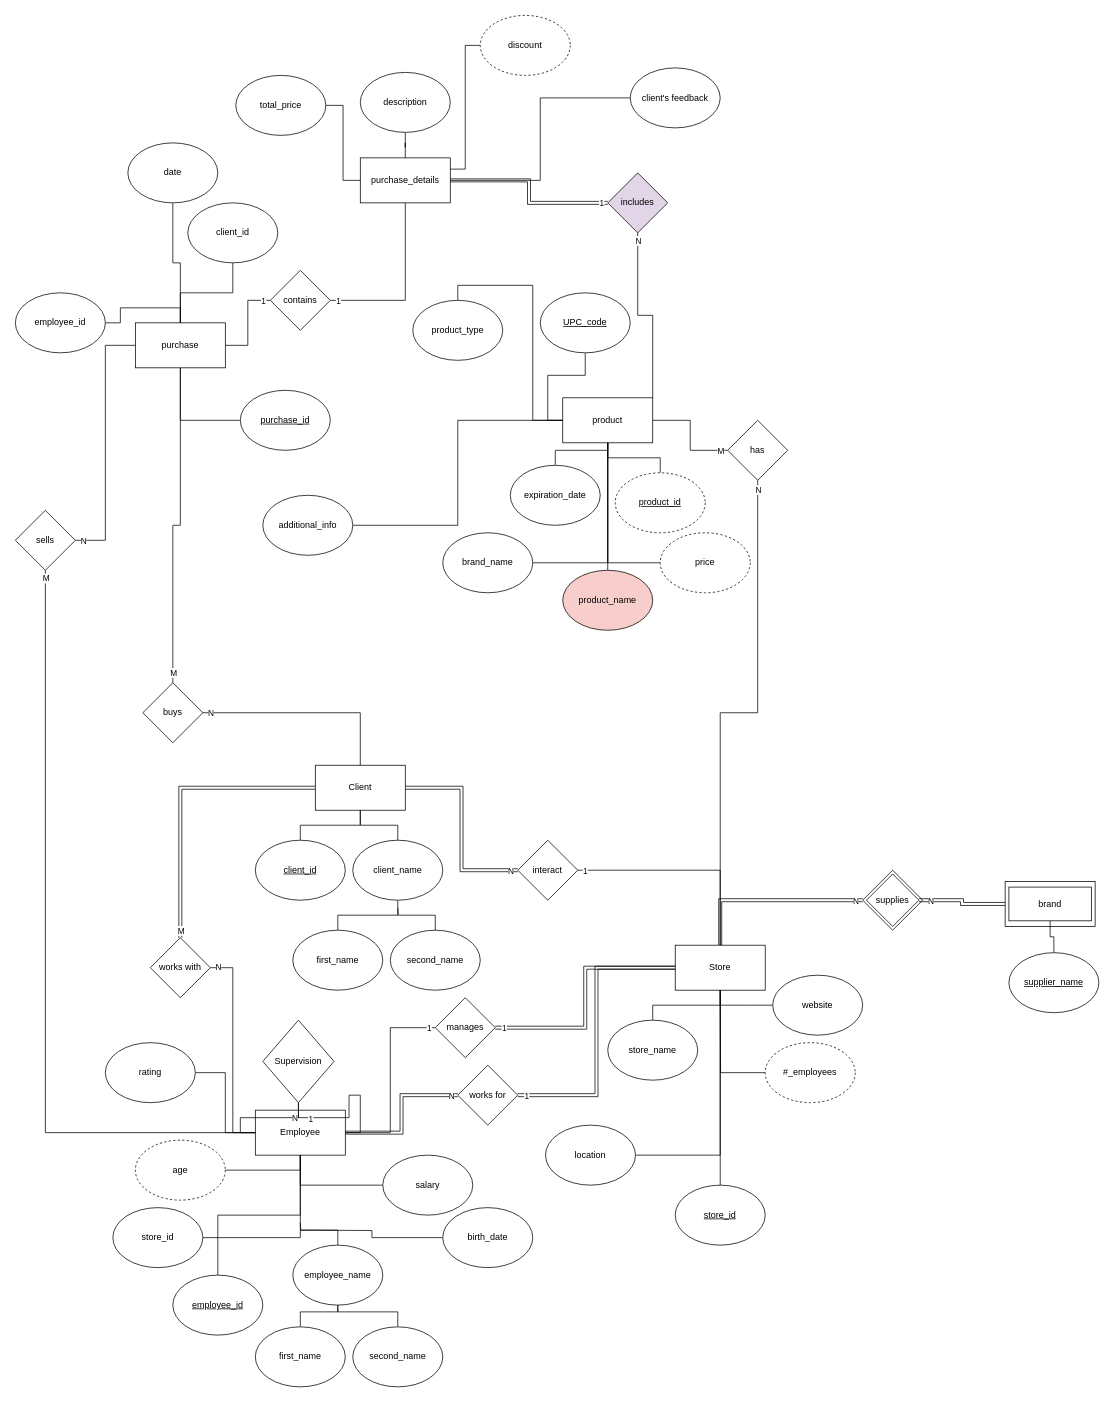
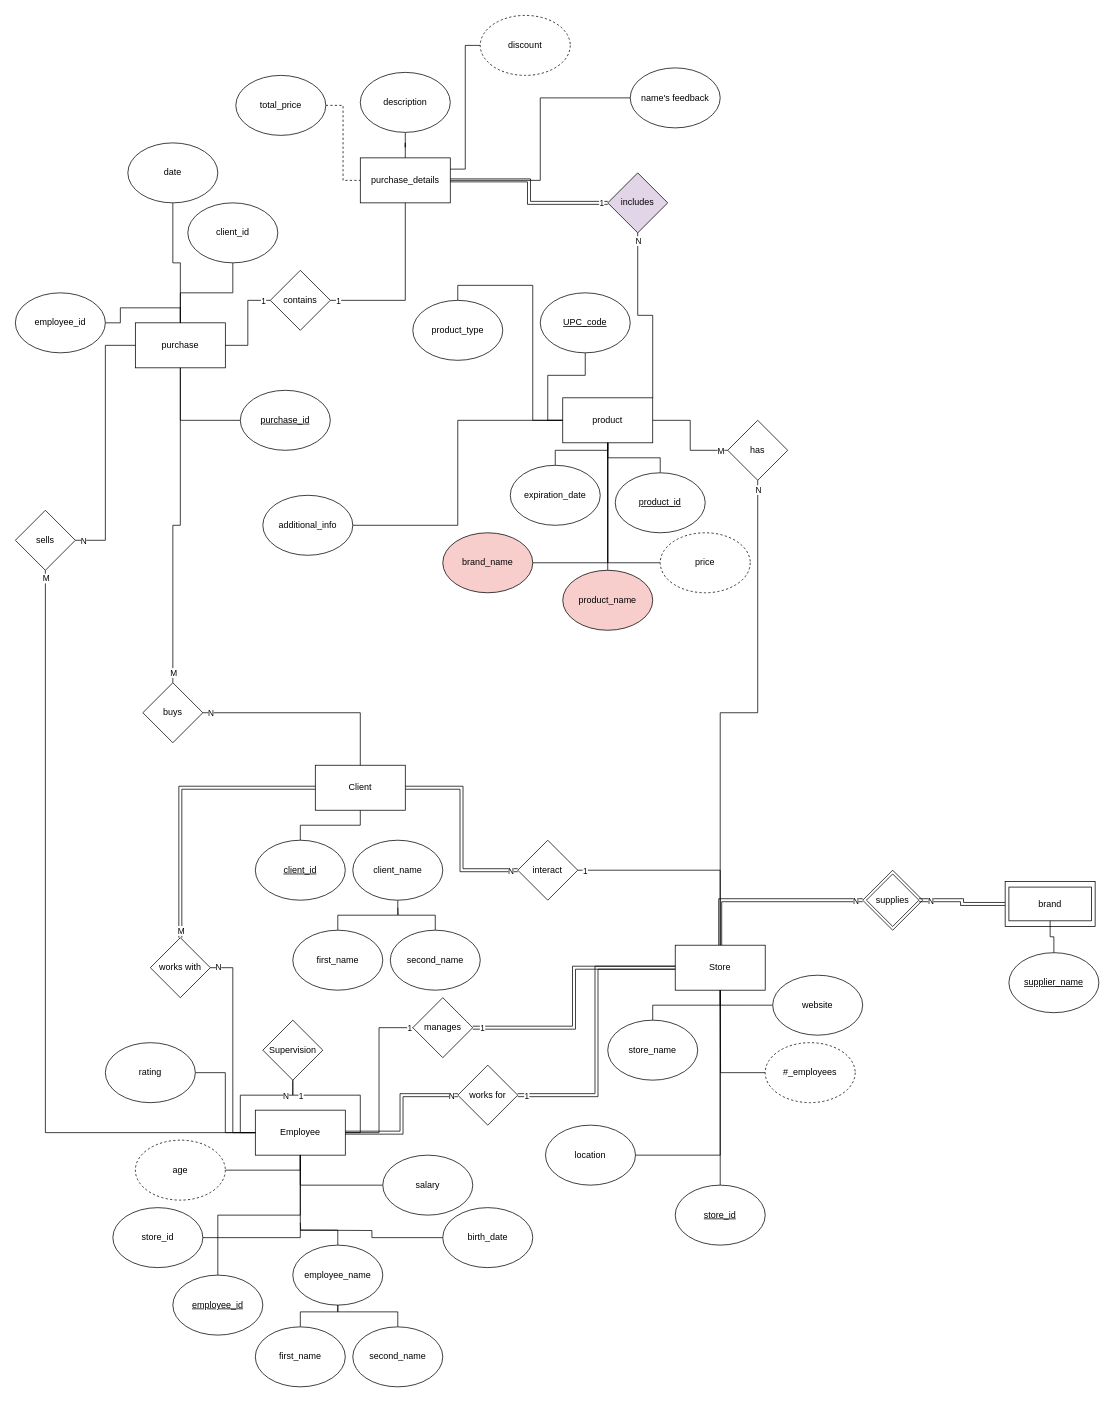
(675, 98) -> (675, 98)
(343, 142) -> (343, 142)
(660, 503) -> (660, 503)
(488, 563) -> (488, 563)
(388, 825) -> none
(465, 1028) -> (443, 1028)
(299, 1062) -> (293, 1050)
